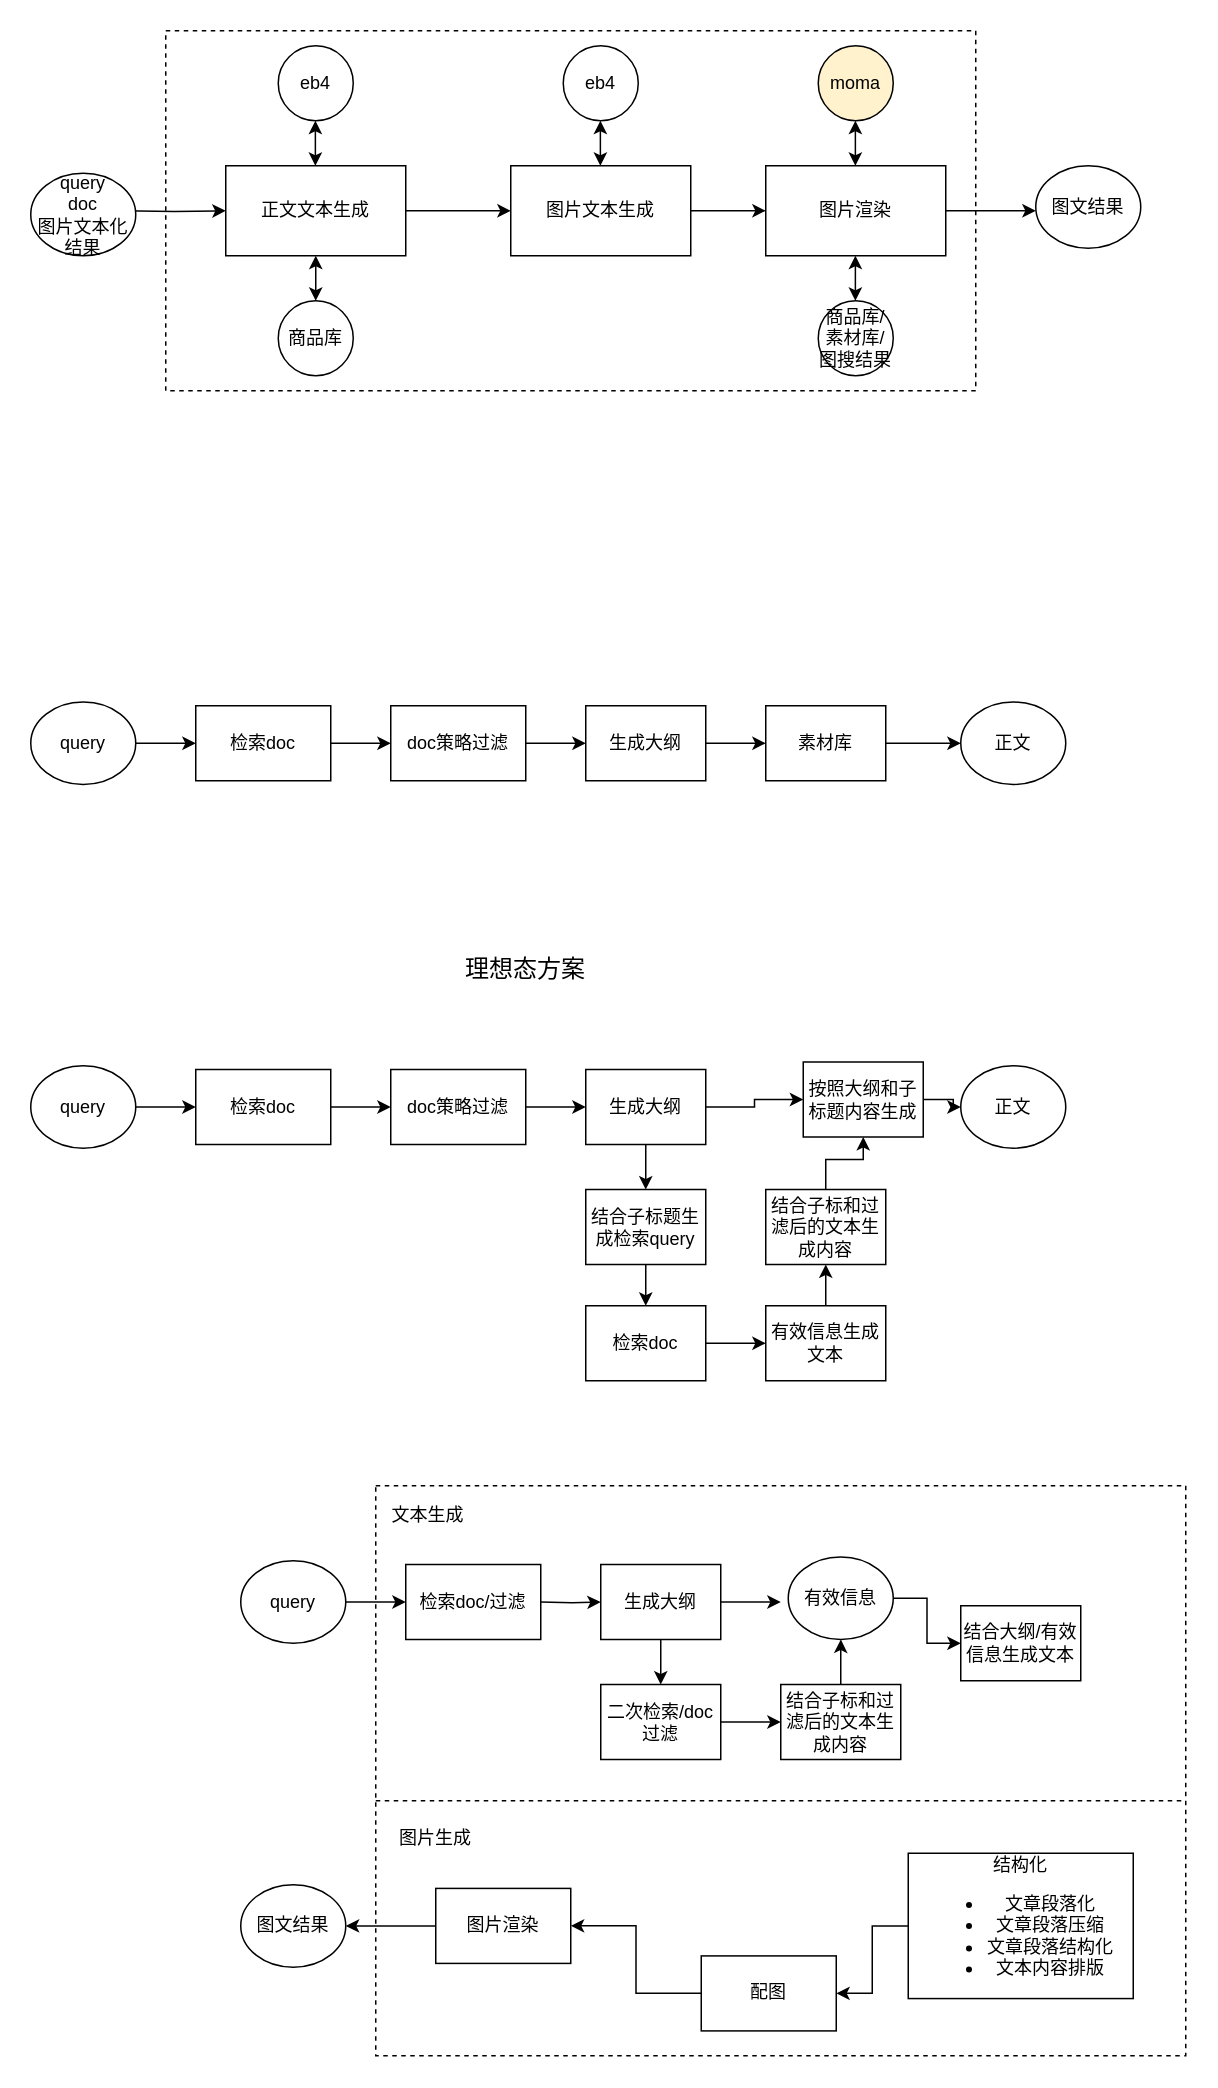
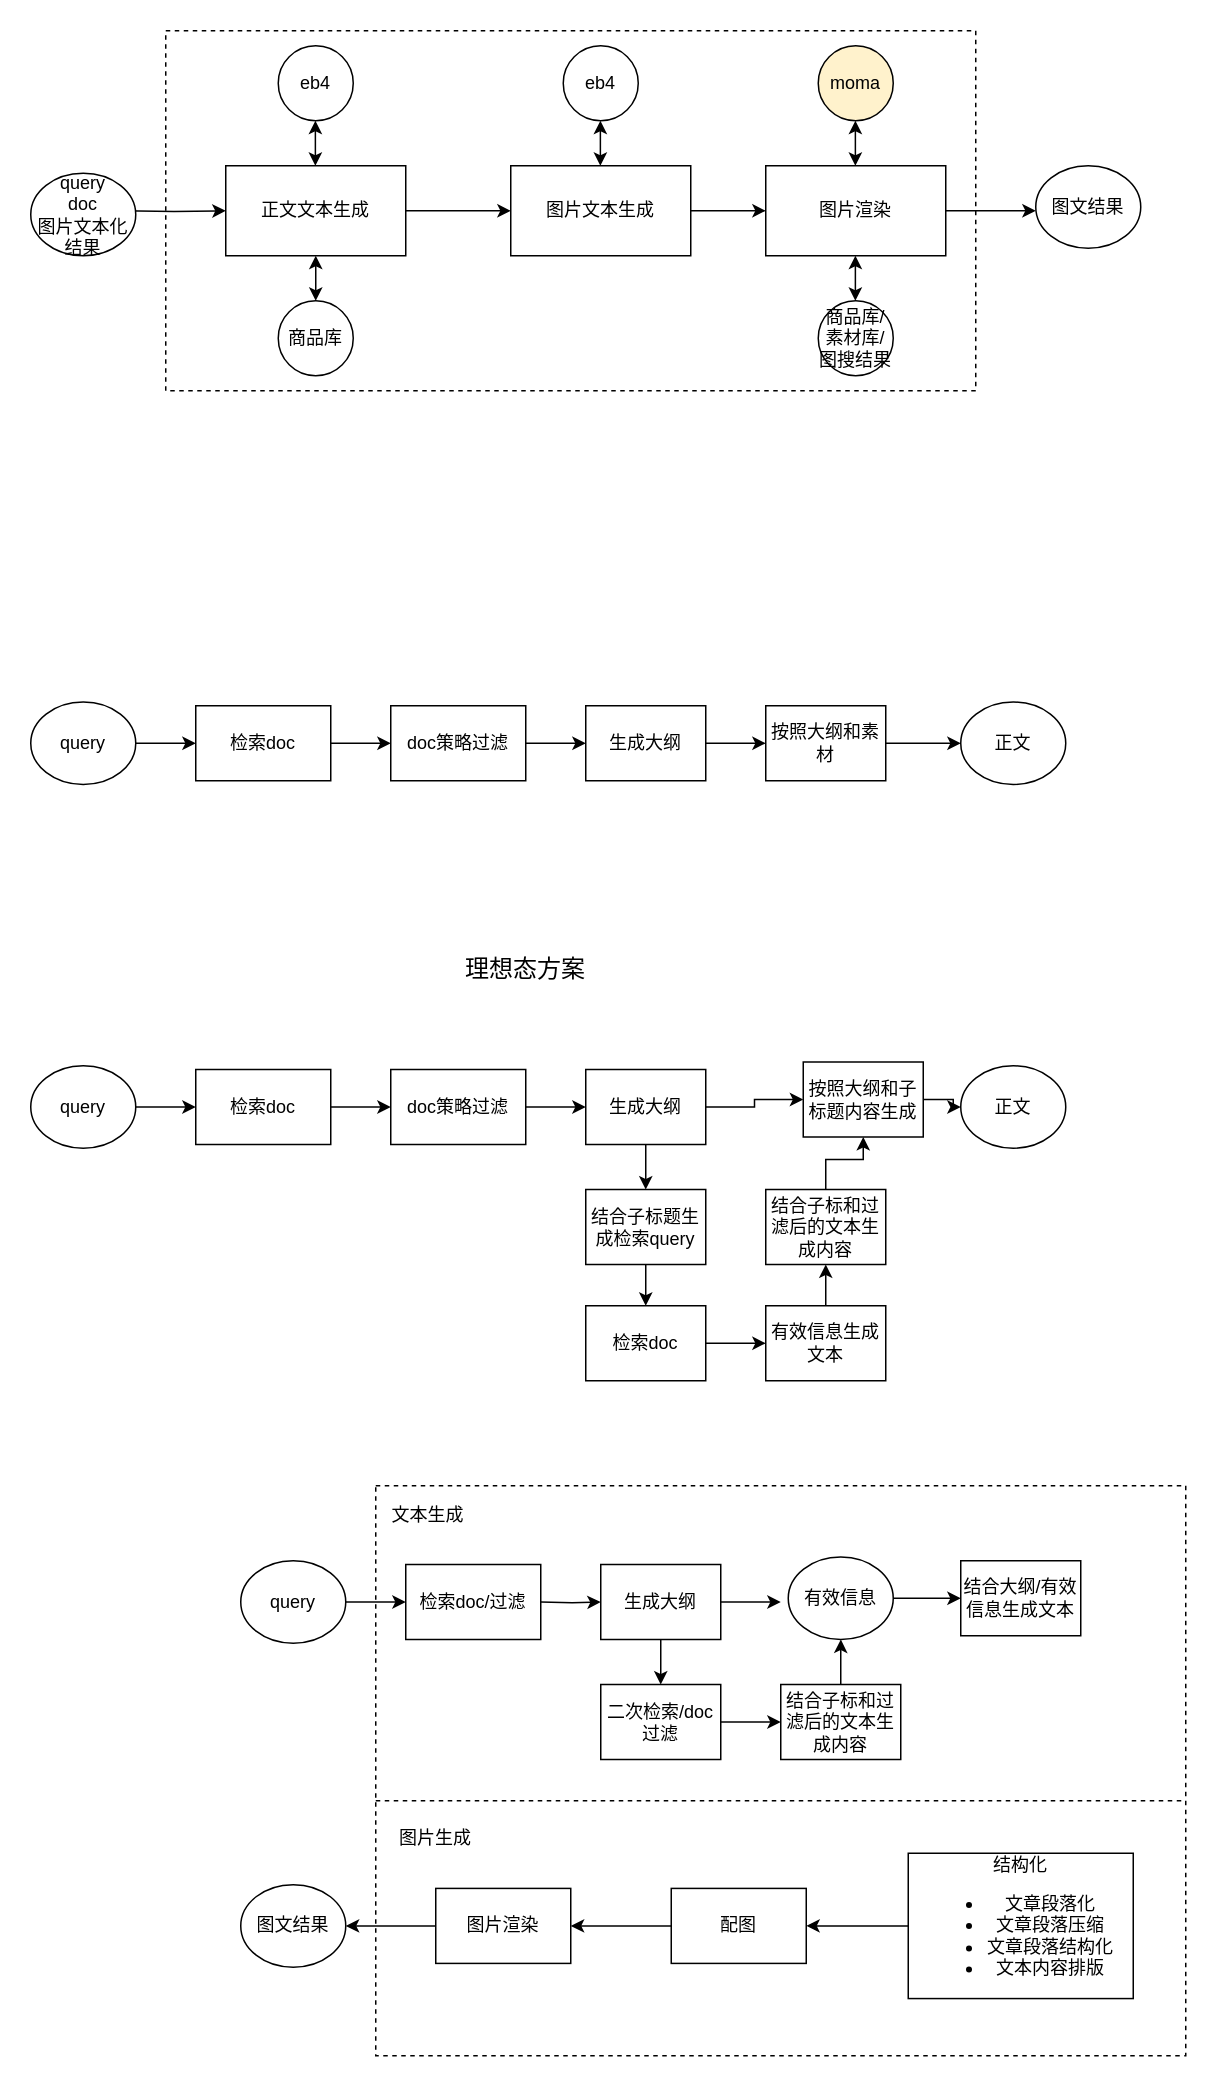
(826, 743) -> (826, 743)
(1021, 1643) -> (1021, 1598)
(769, 1993) -> (739, 1926)
